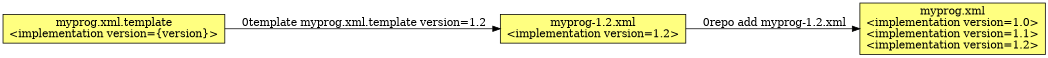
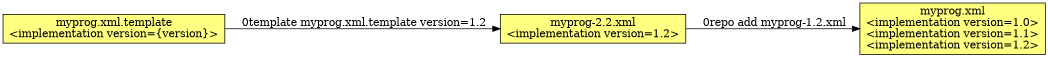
(593, 29) -> (593, 29)
